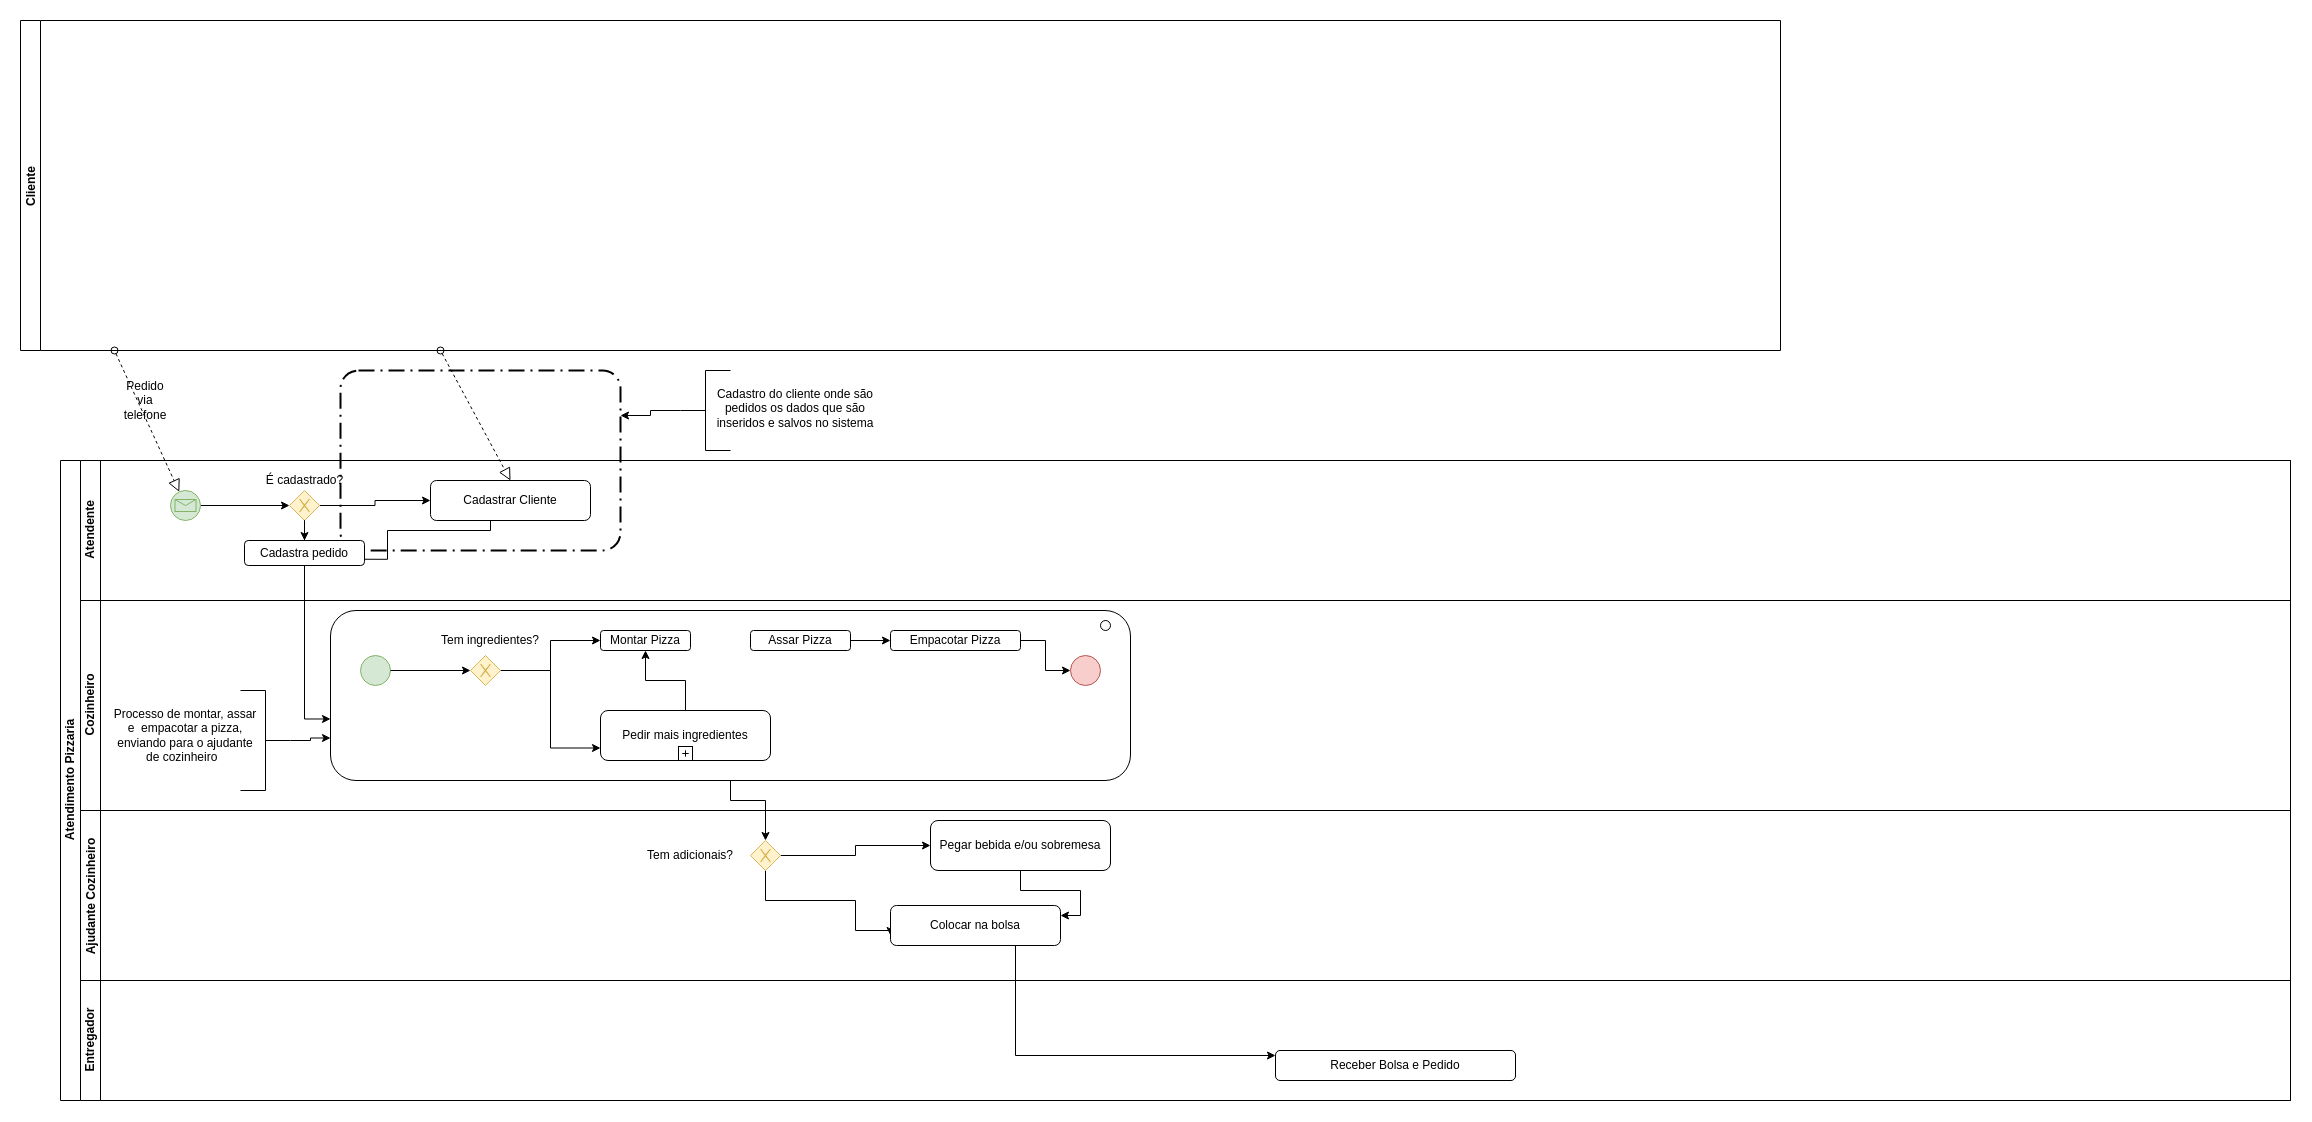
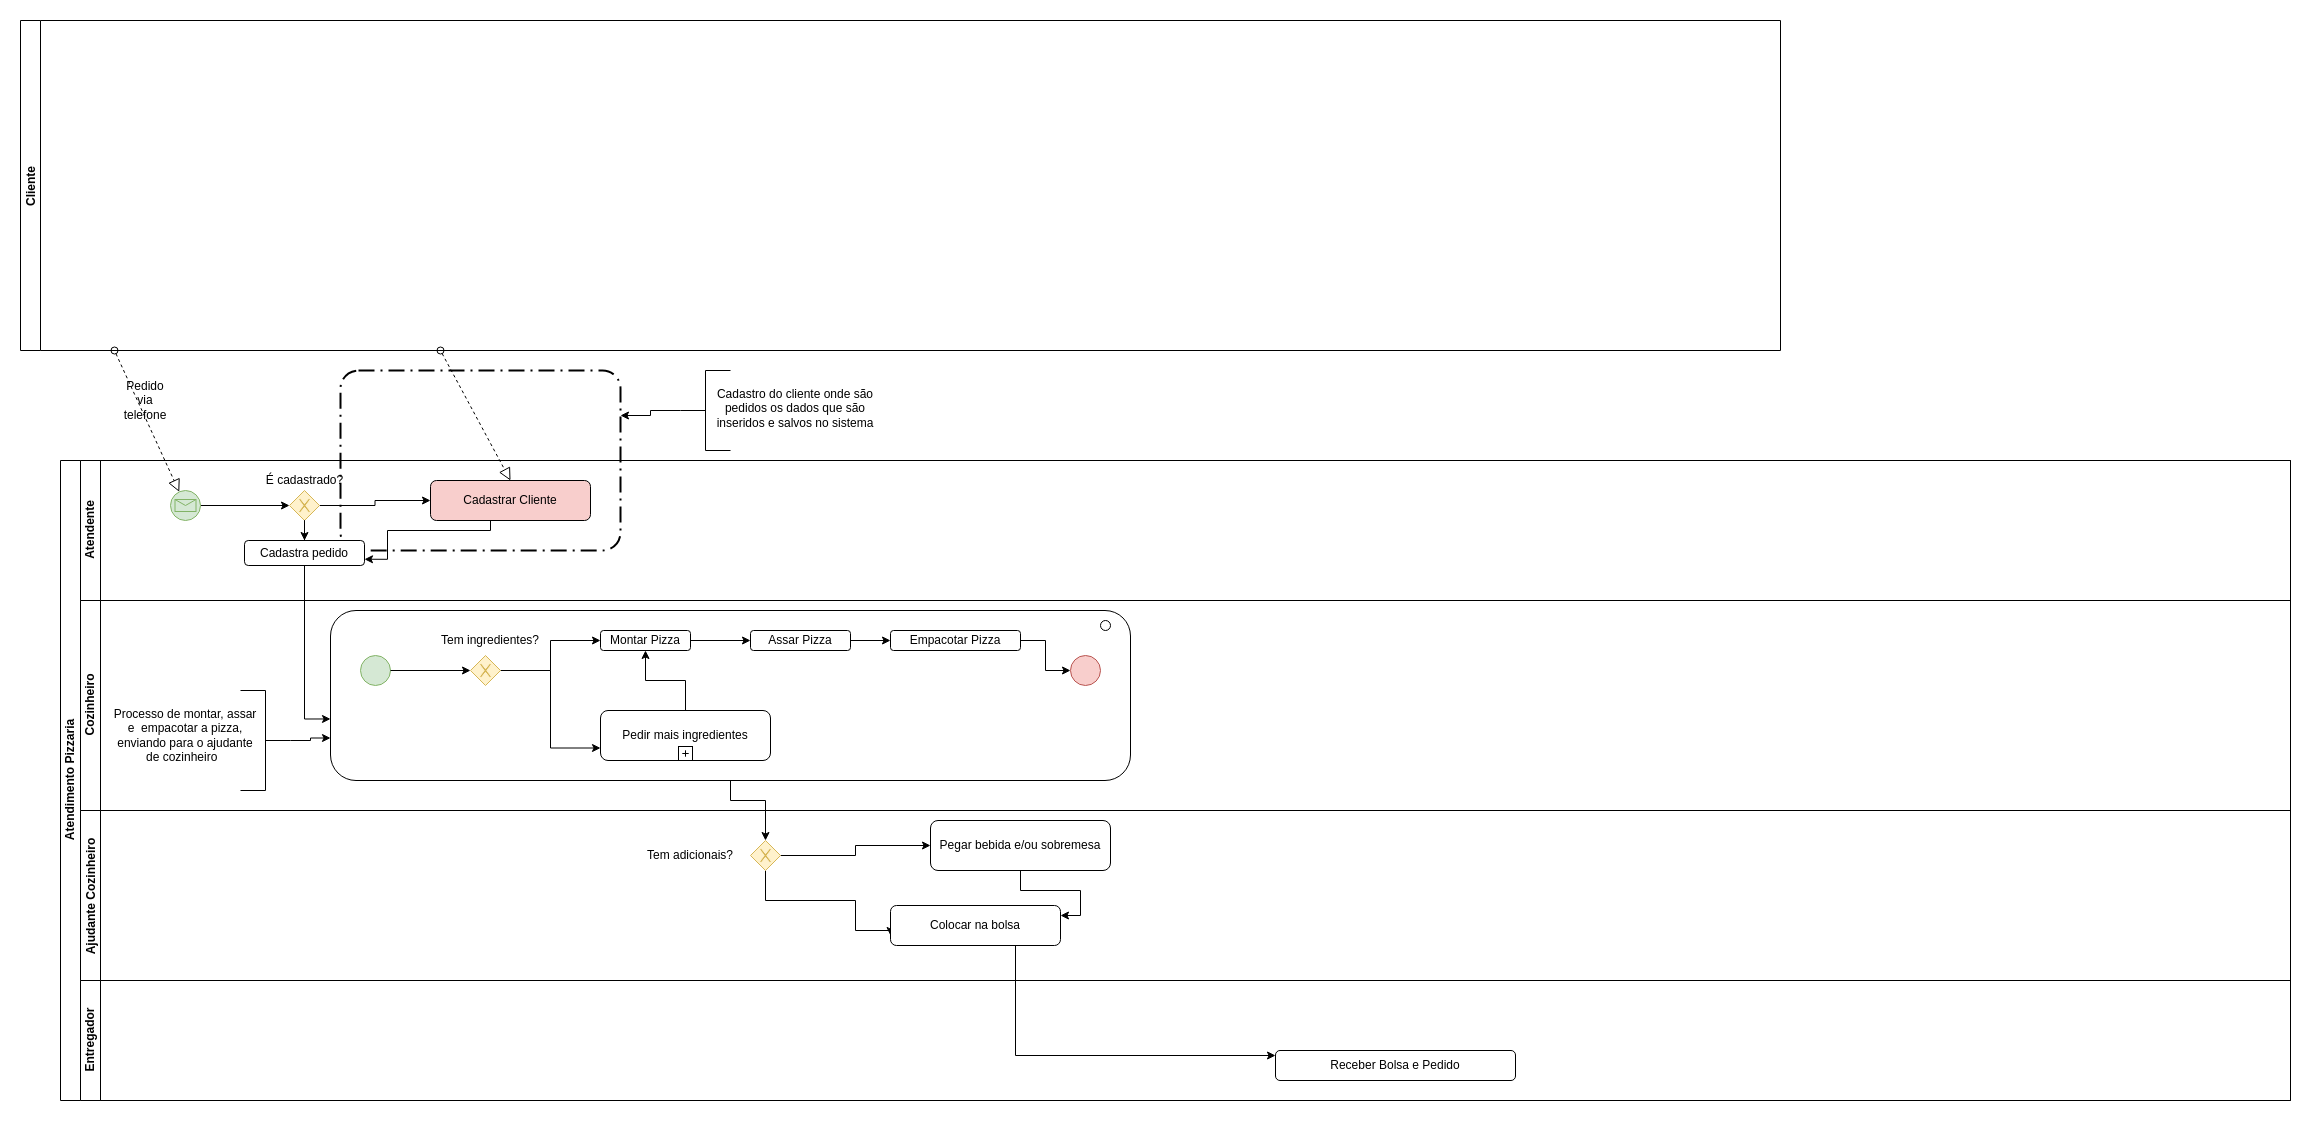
(511, 501) -> (511, 501)
(370, 559) -> (373, 559)
none -> (717, 641)
